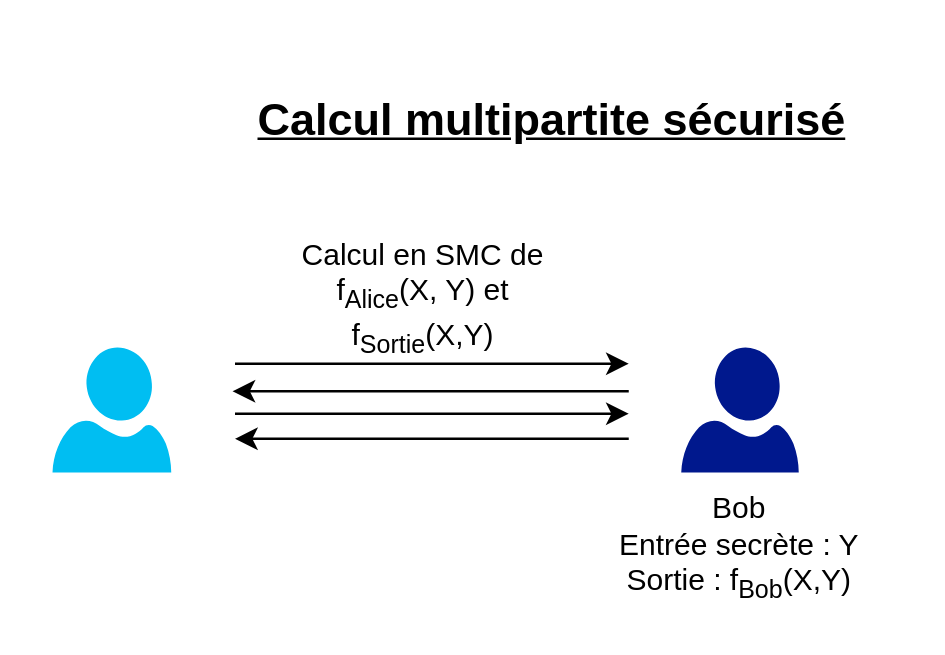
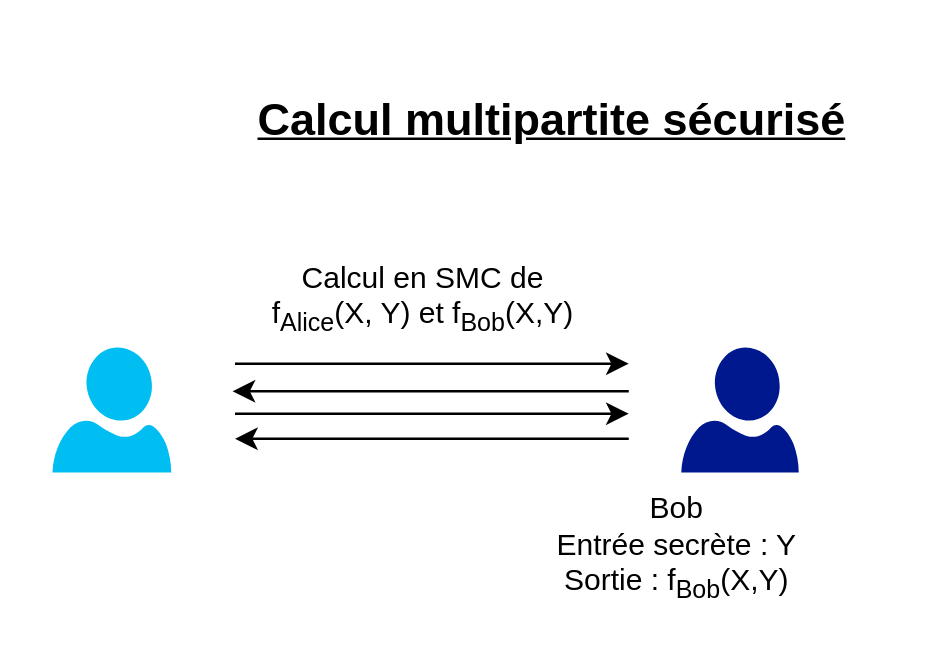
(424, 299) -> (424, 299)
(740, 549) -> (678, 549)
